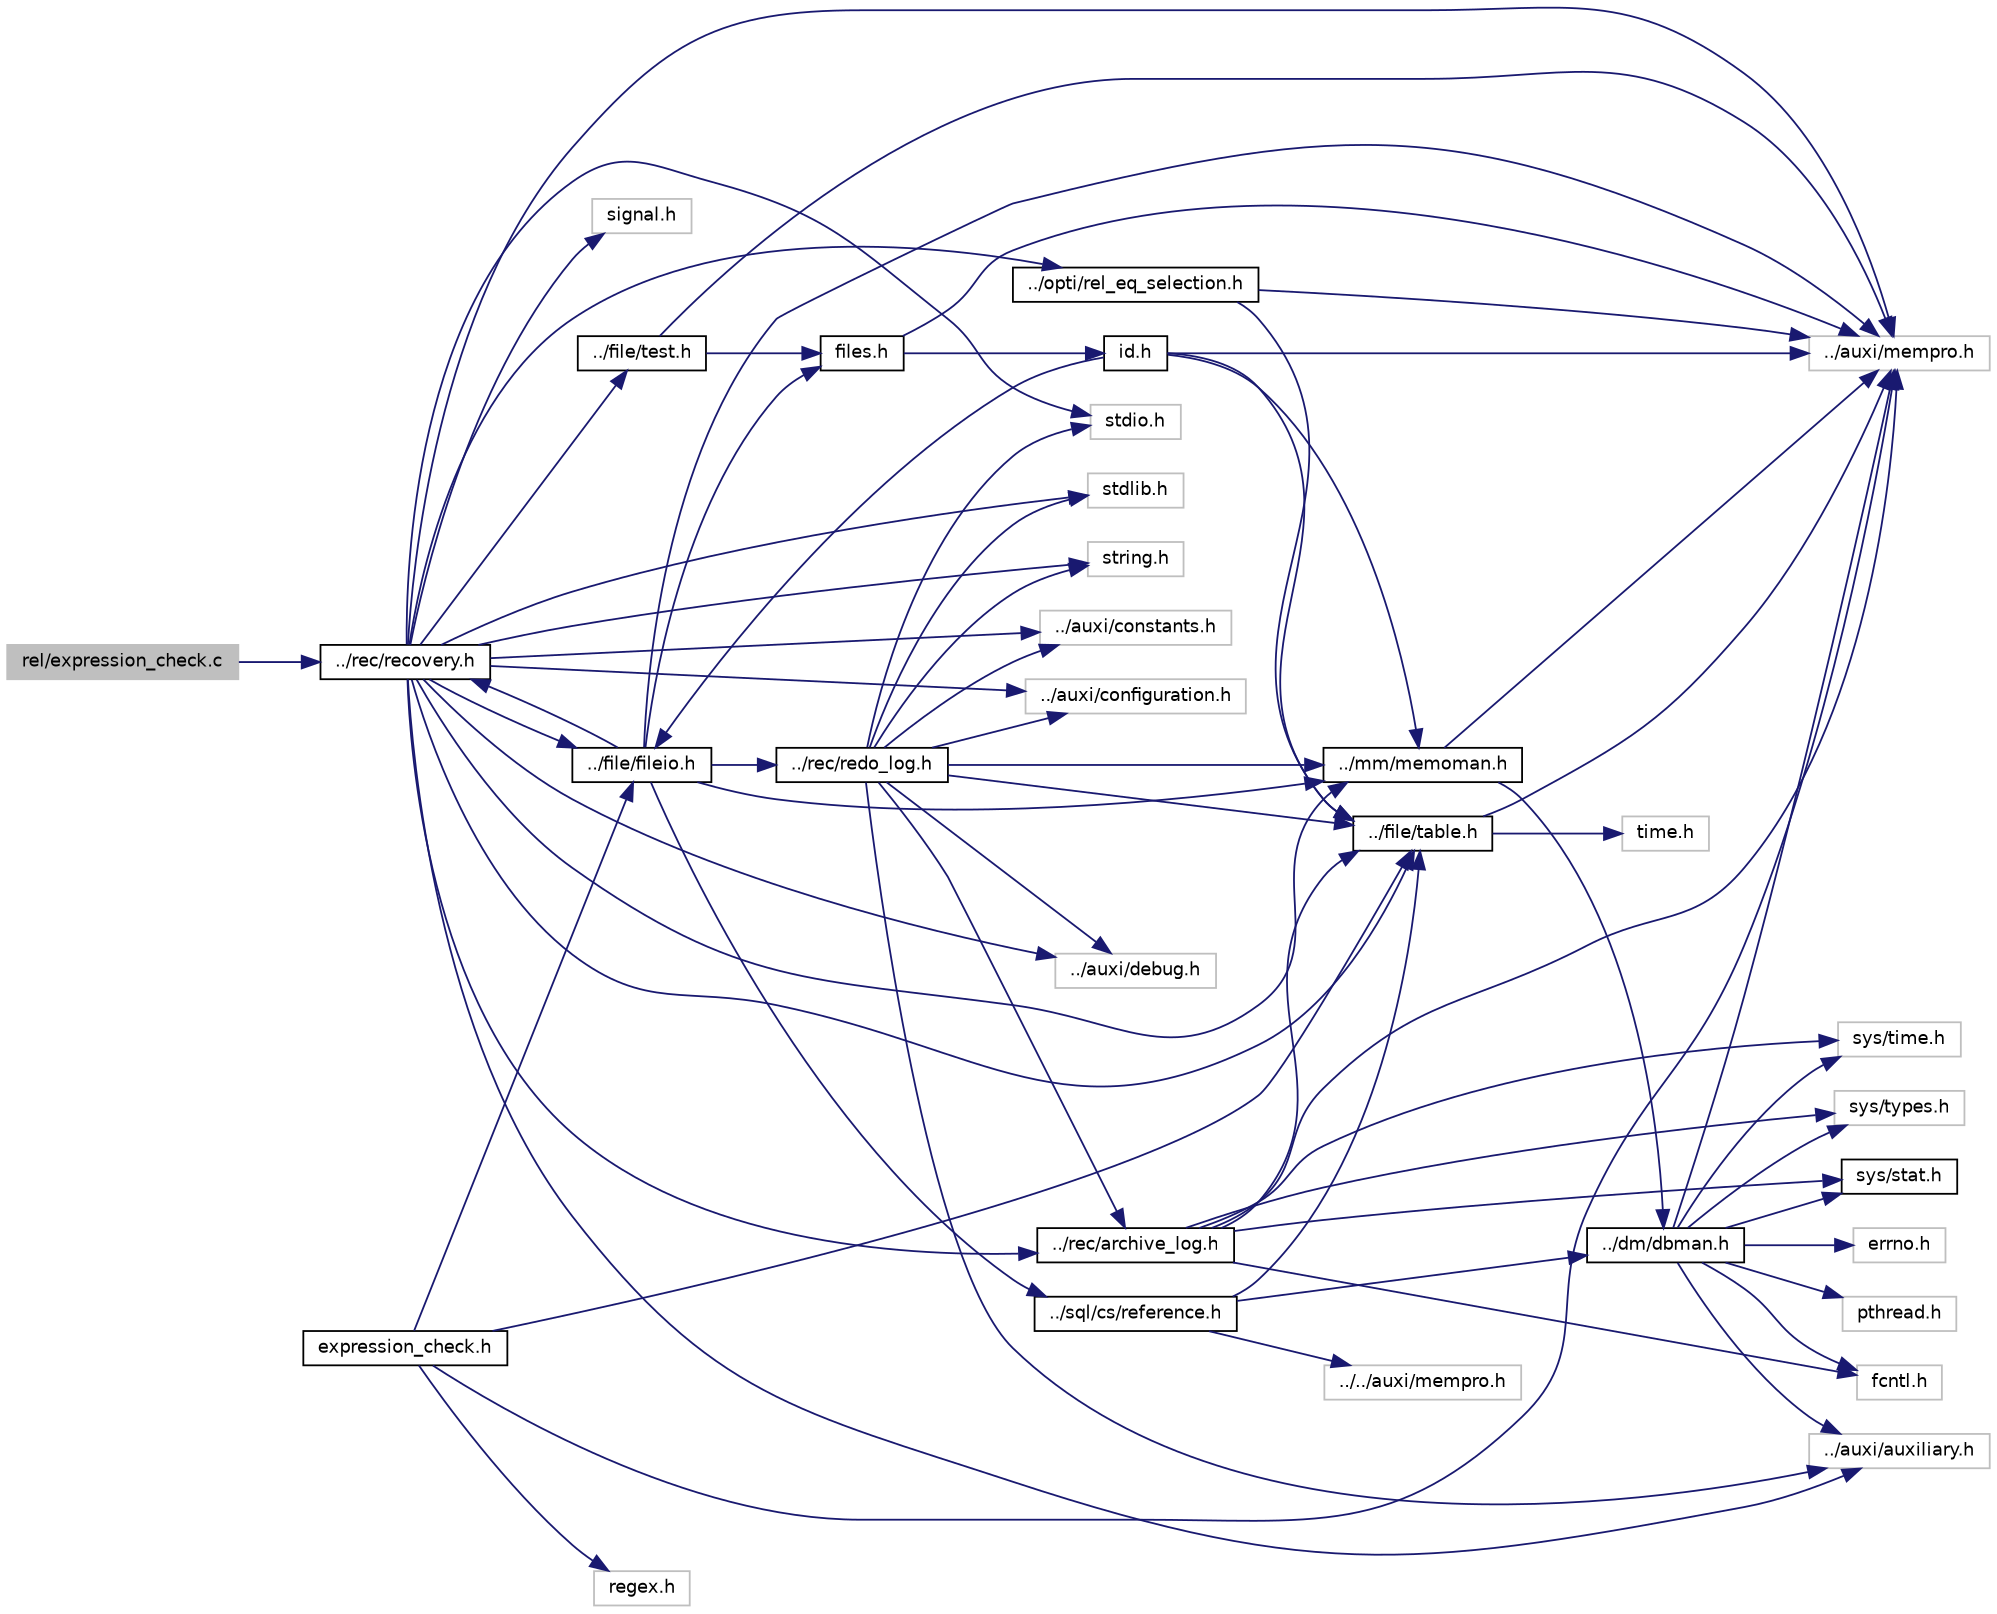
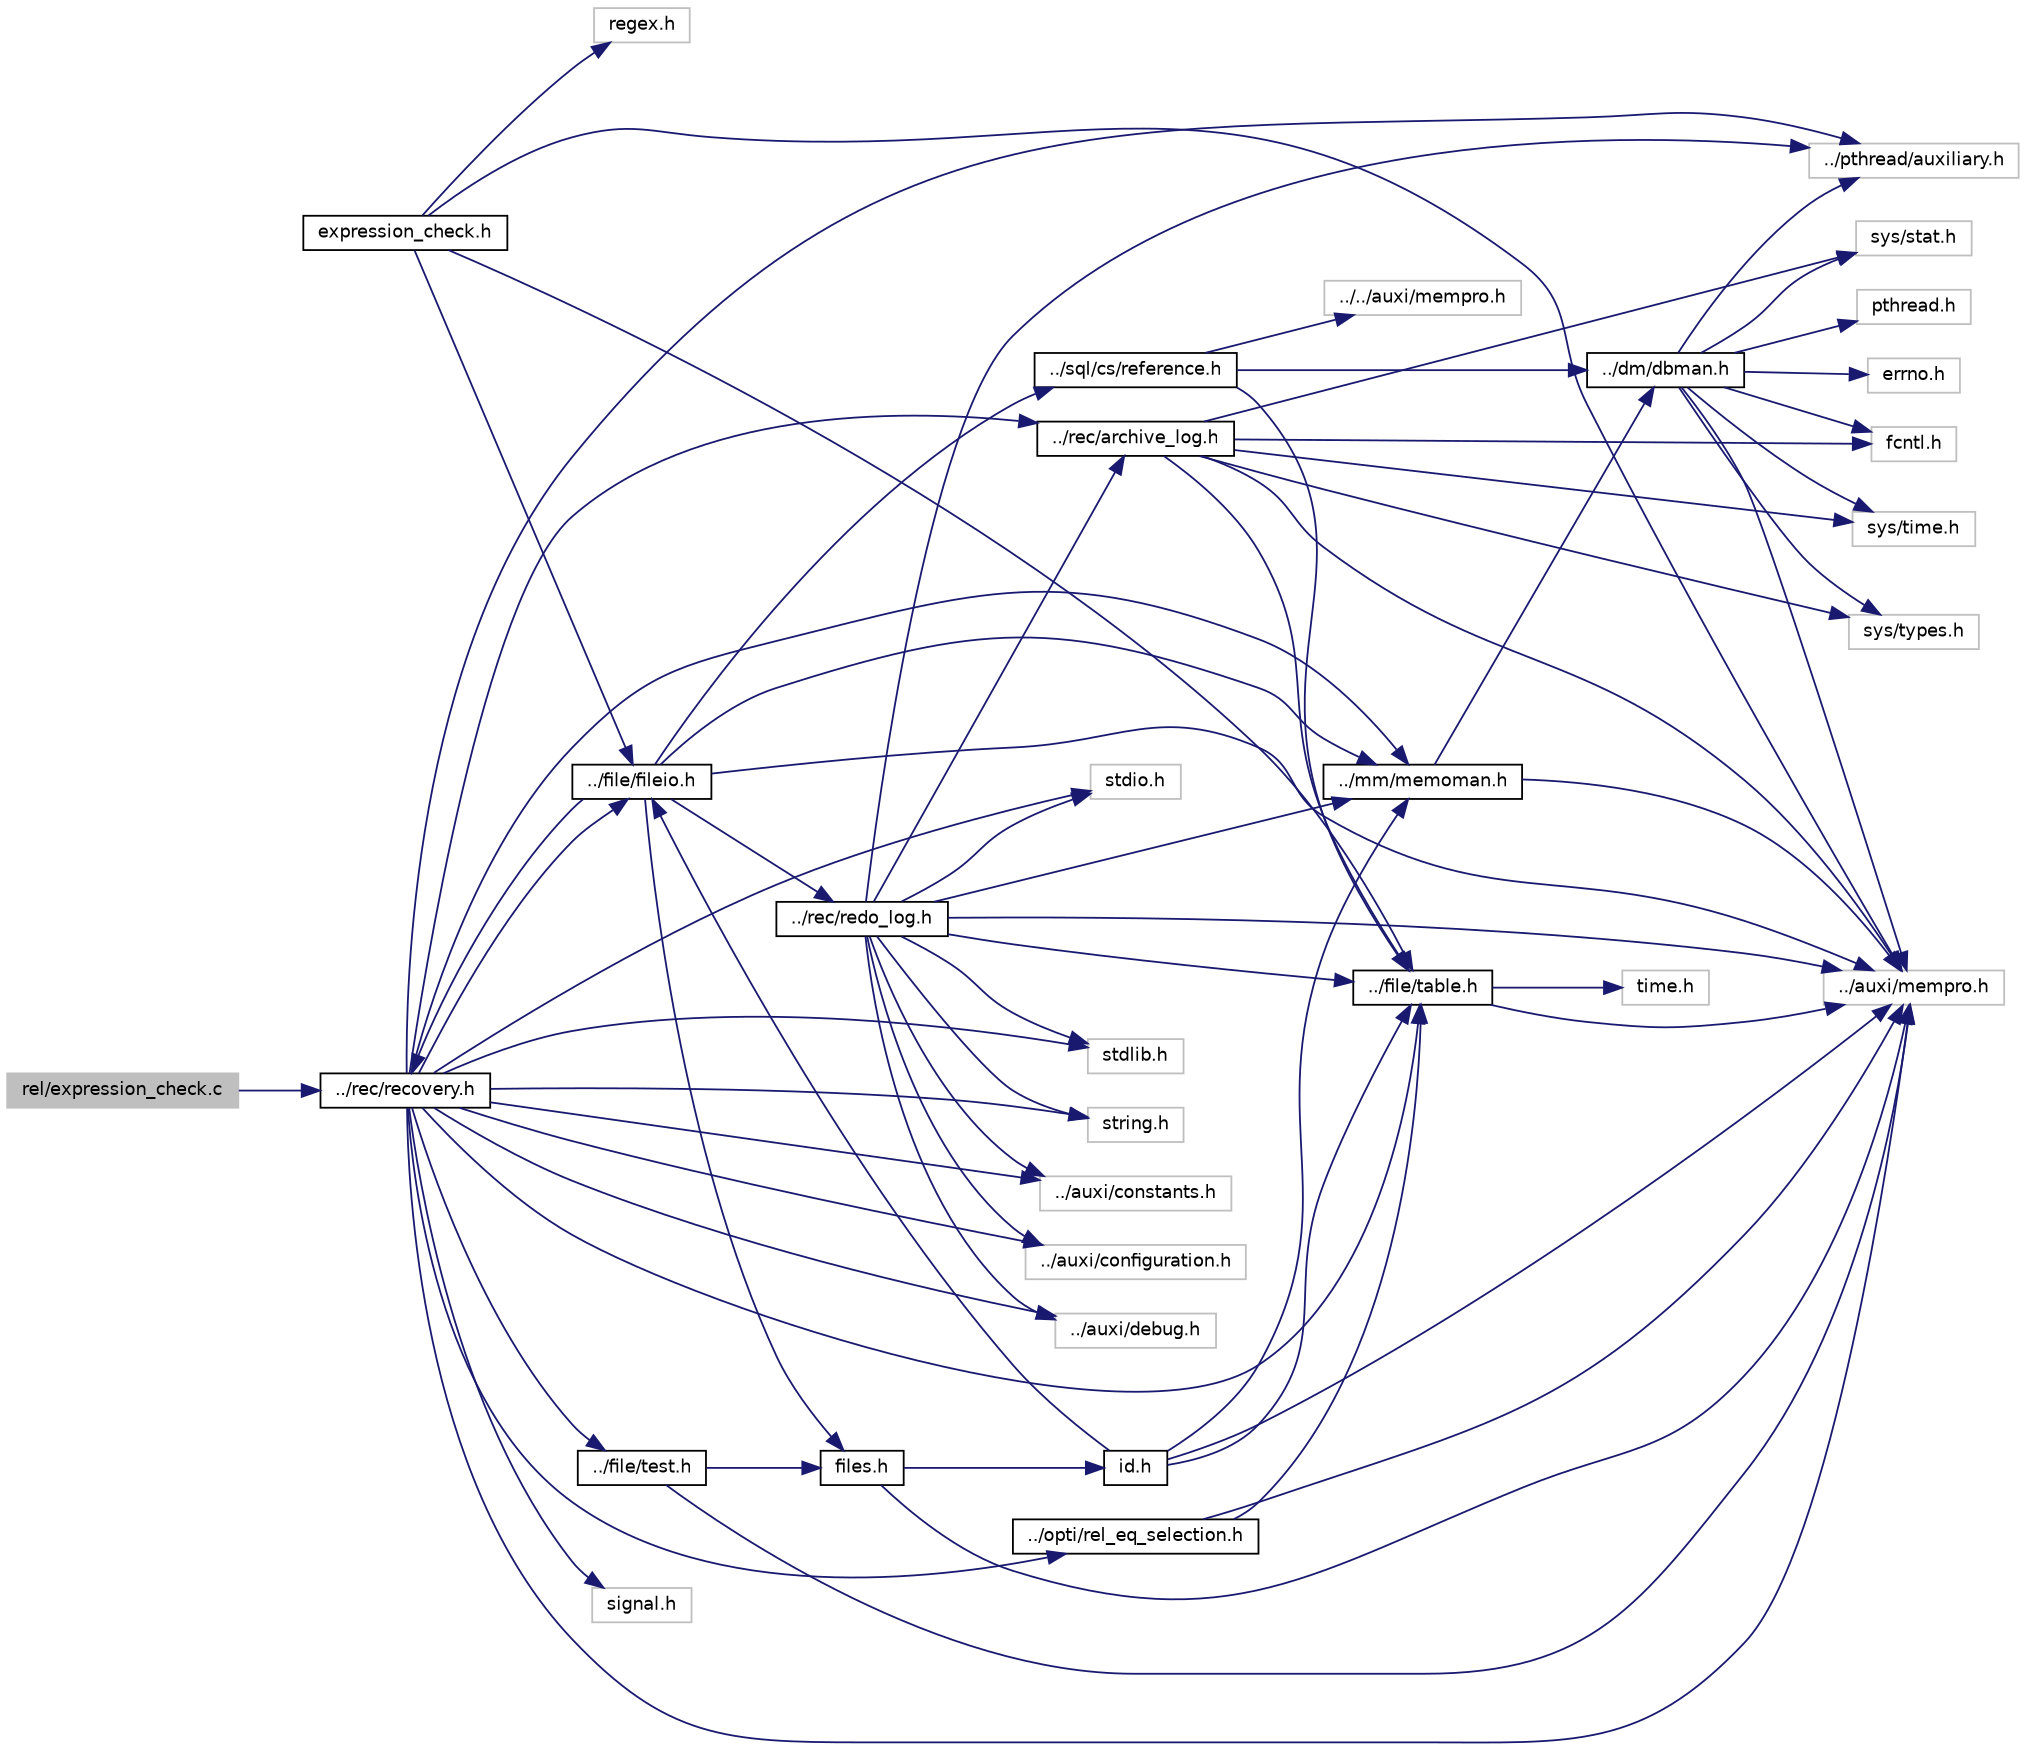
none -> (1365, 925)
(1899, 1177) -> (1914, 238)
(1899, 1451) -> (1914, 161)
